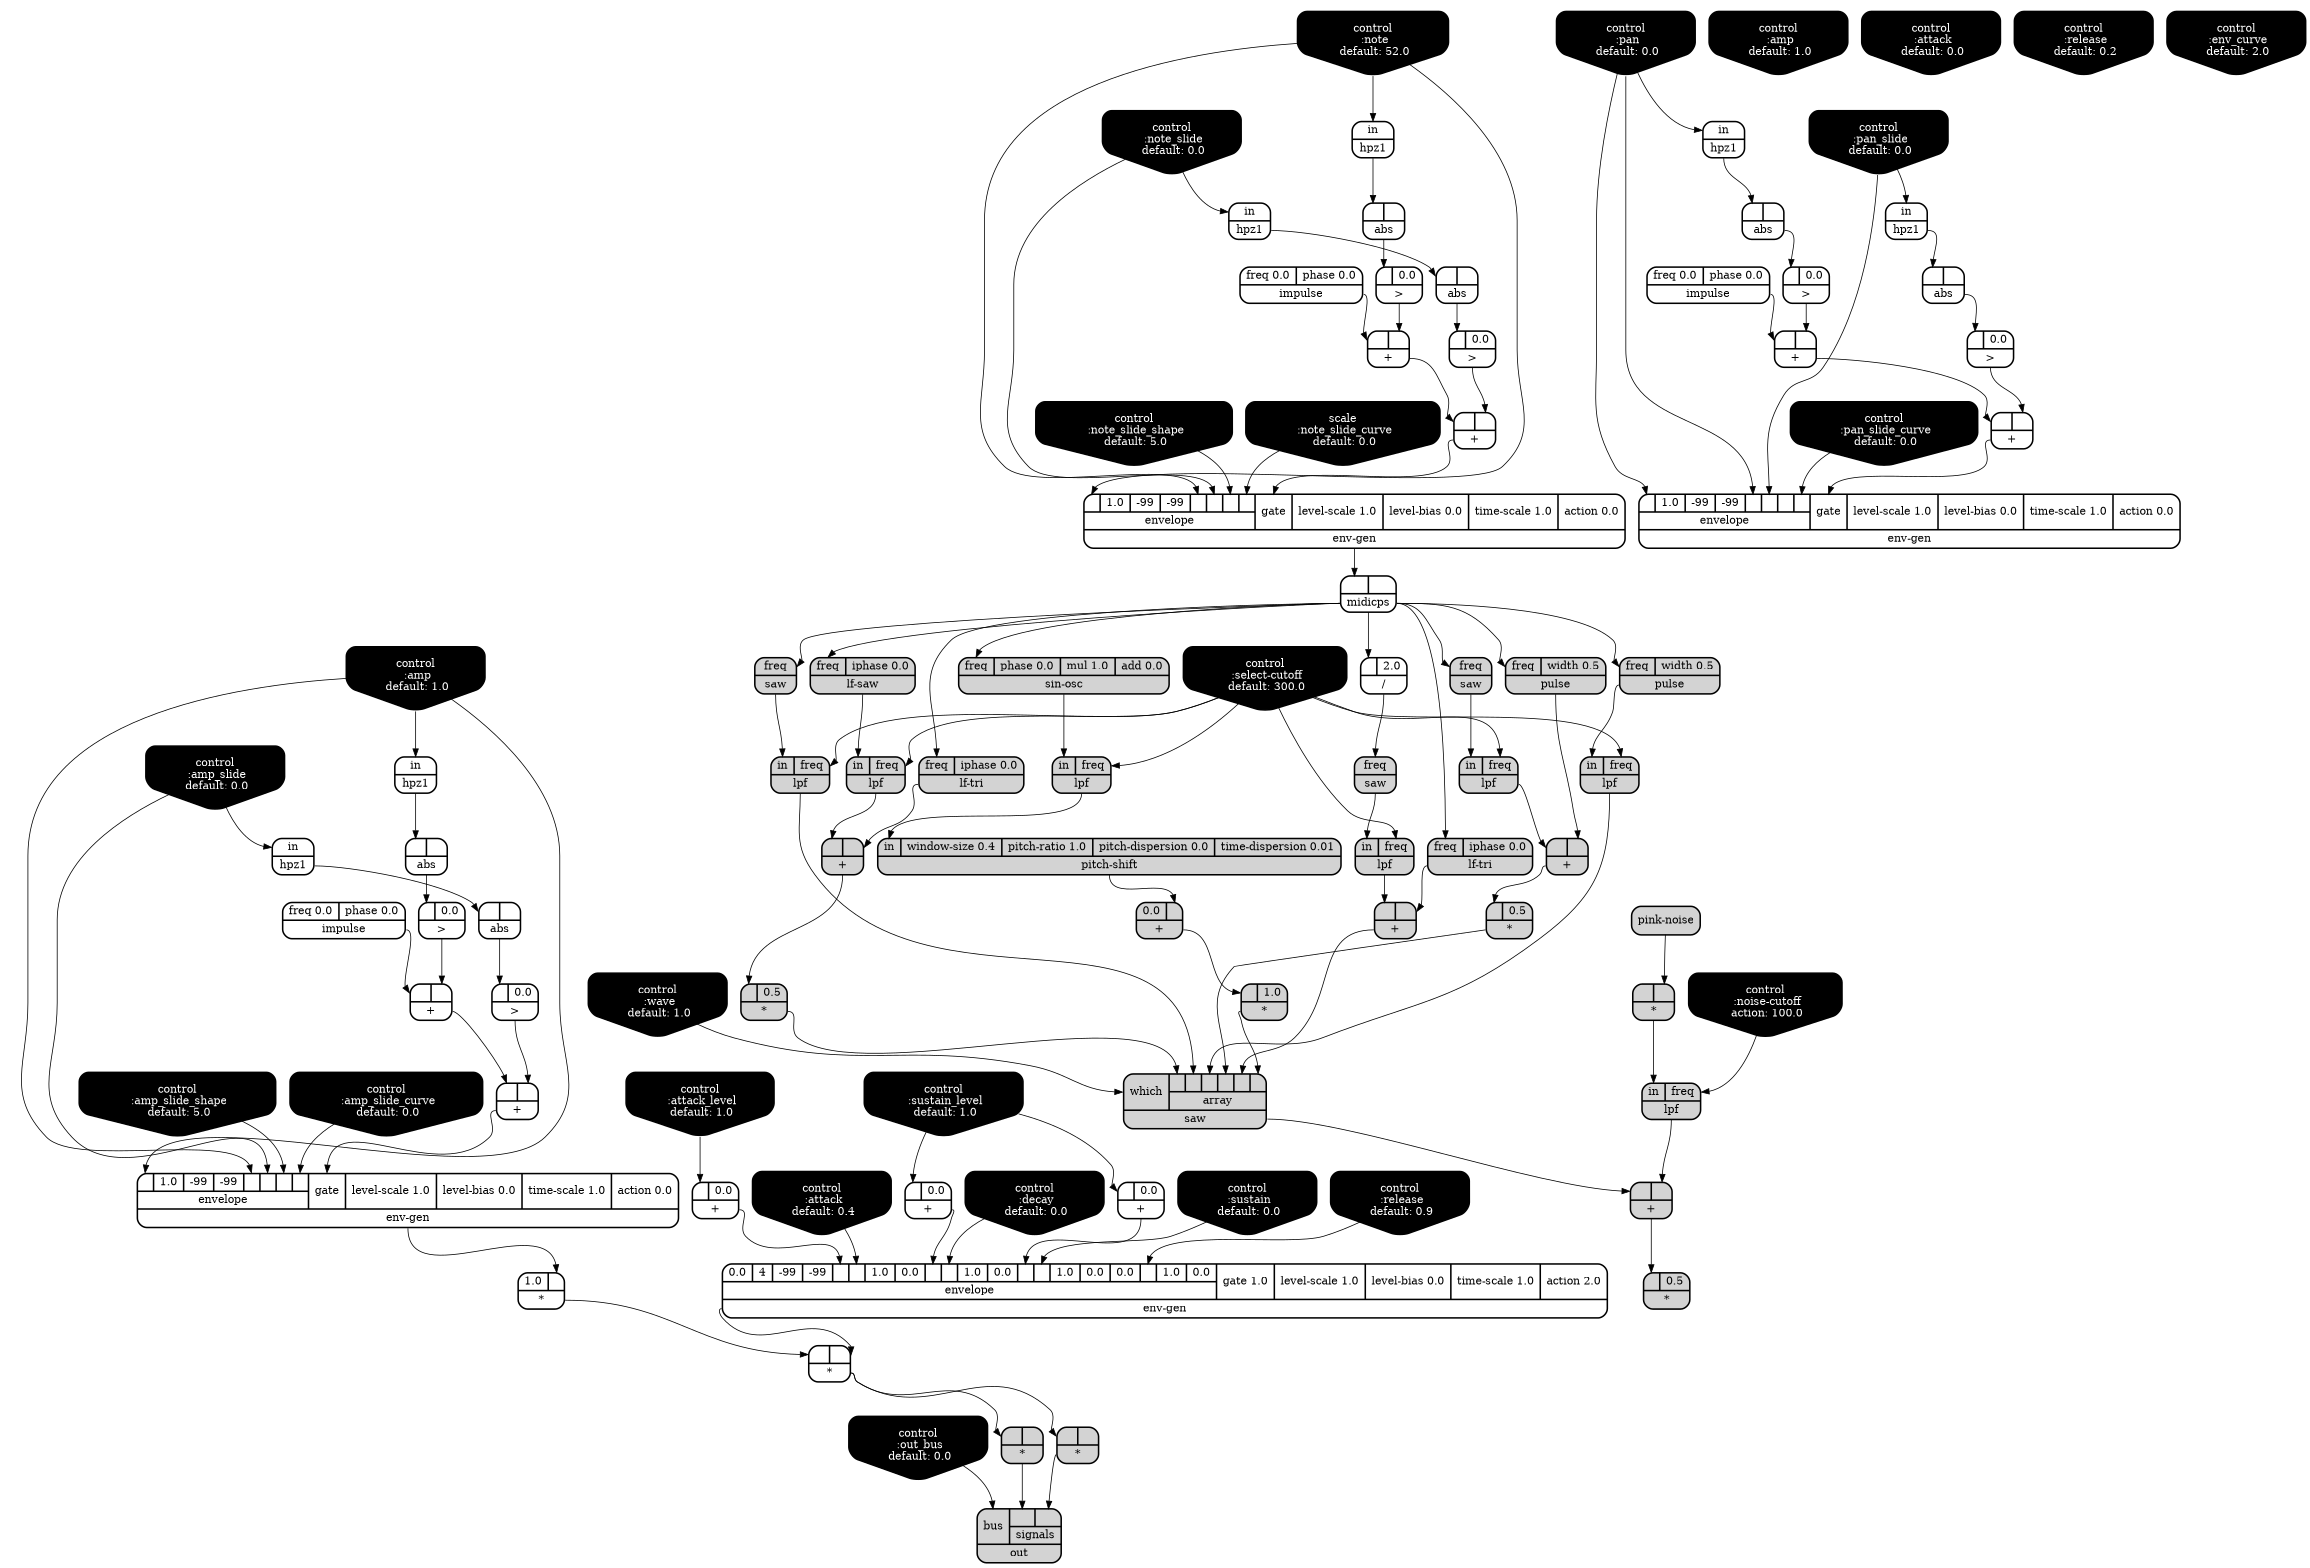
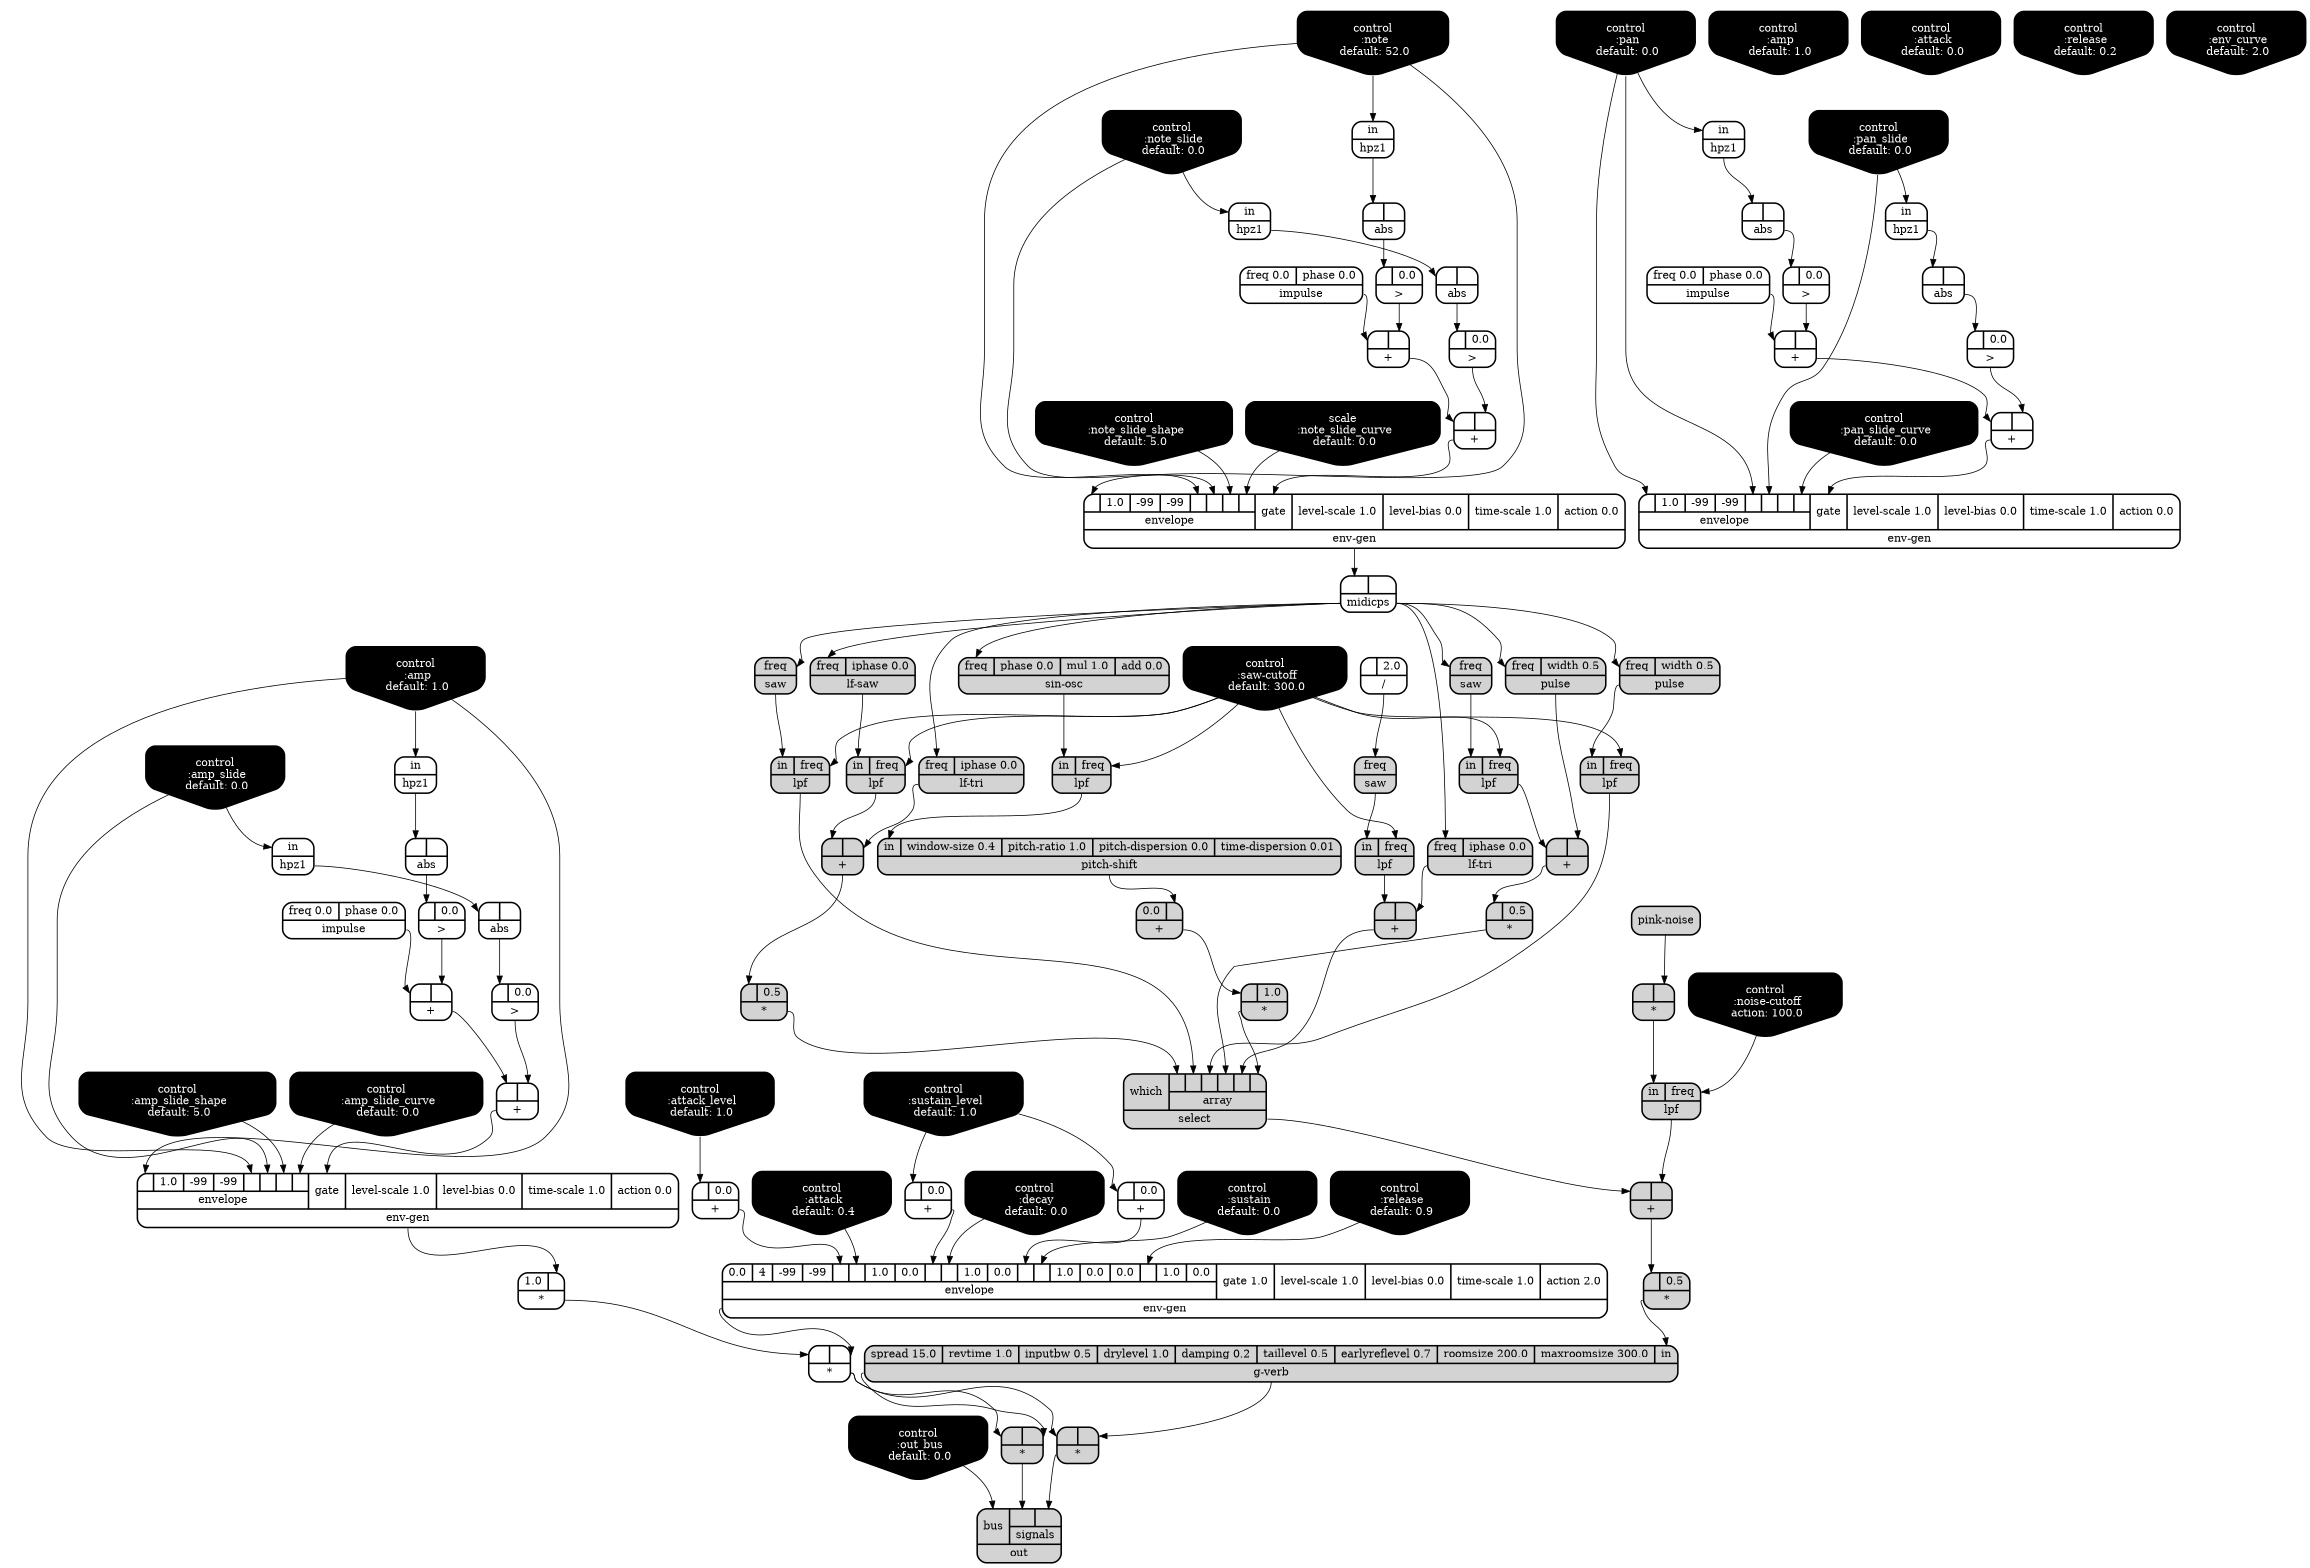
(1368, 631) -> none
(1265, 676) -> (1265, 676)
(658, 1002) -> none
(1195, 1119) -> (1195, 1119)
none -> (1271, 1364)
